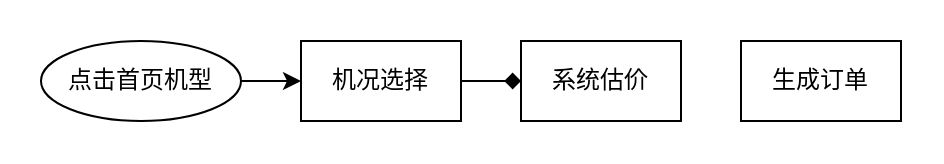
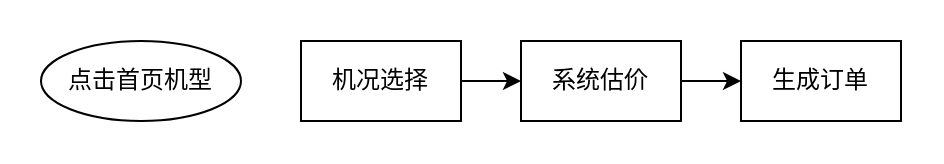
(278, 81) -> none
(505, 81) -> (506, 81)
none -> (704, 81)
